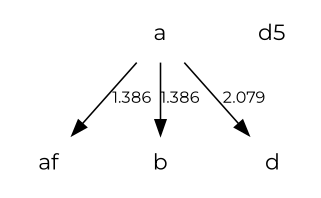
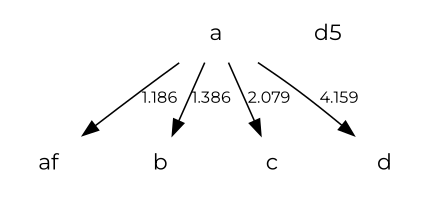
(132, 99) -> (160, 99)
(245, 99) -> (339, 99)
none -> (273, 164)
